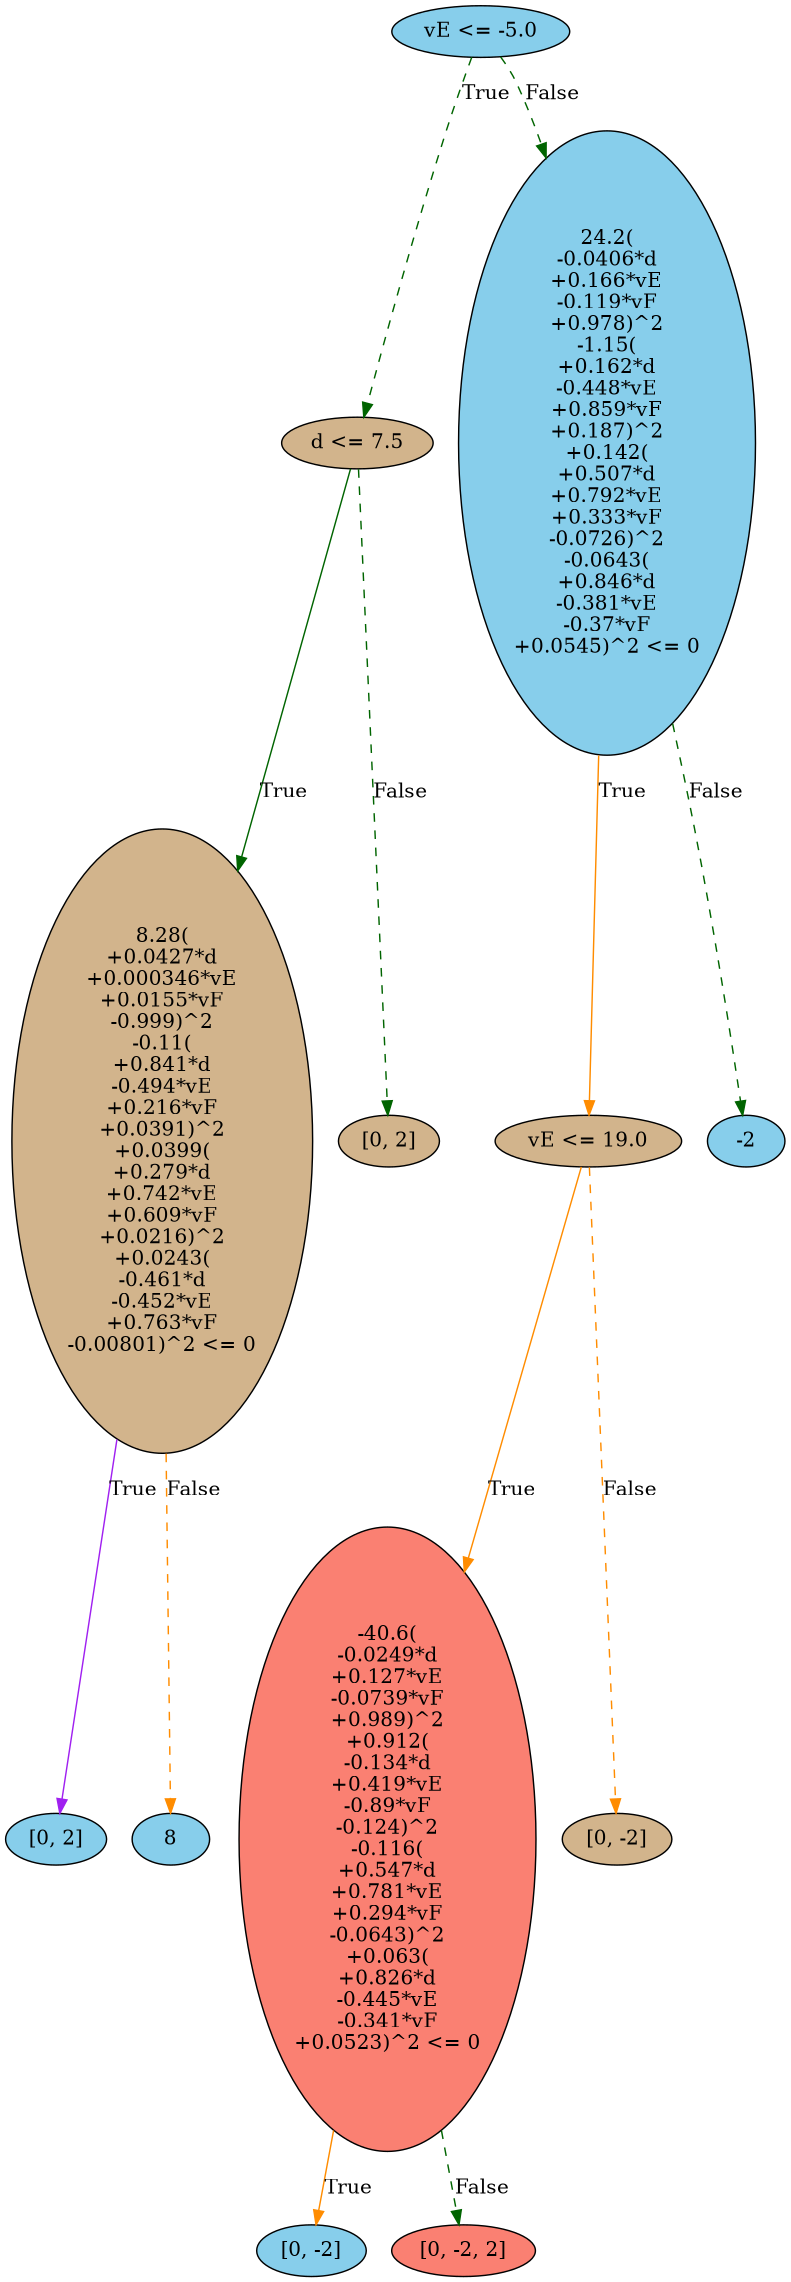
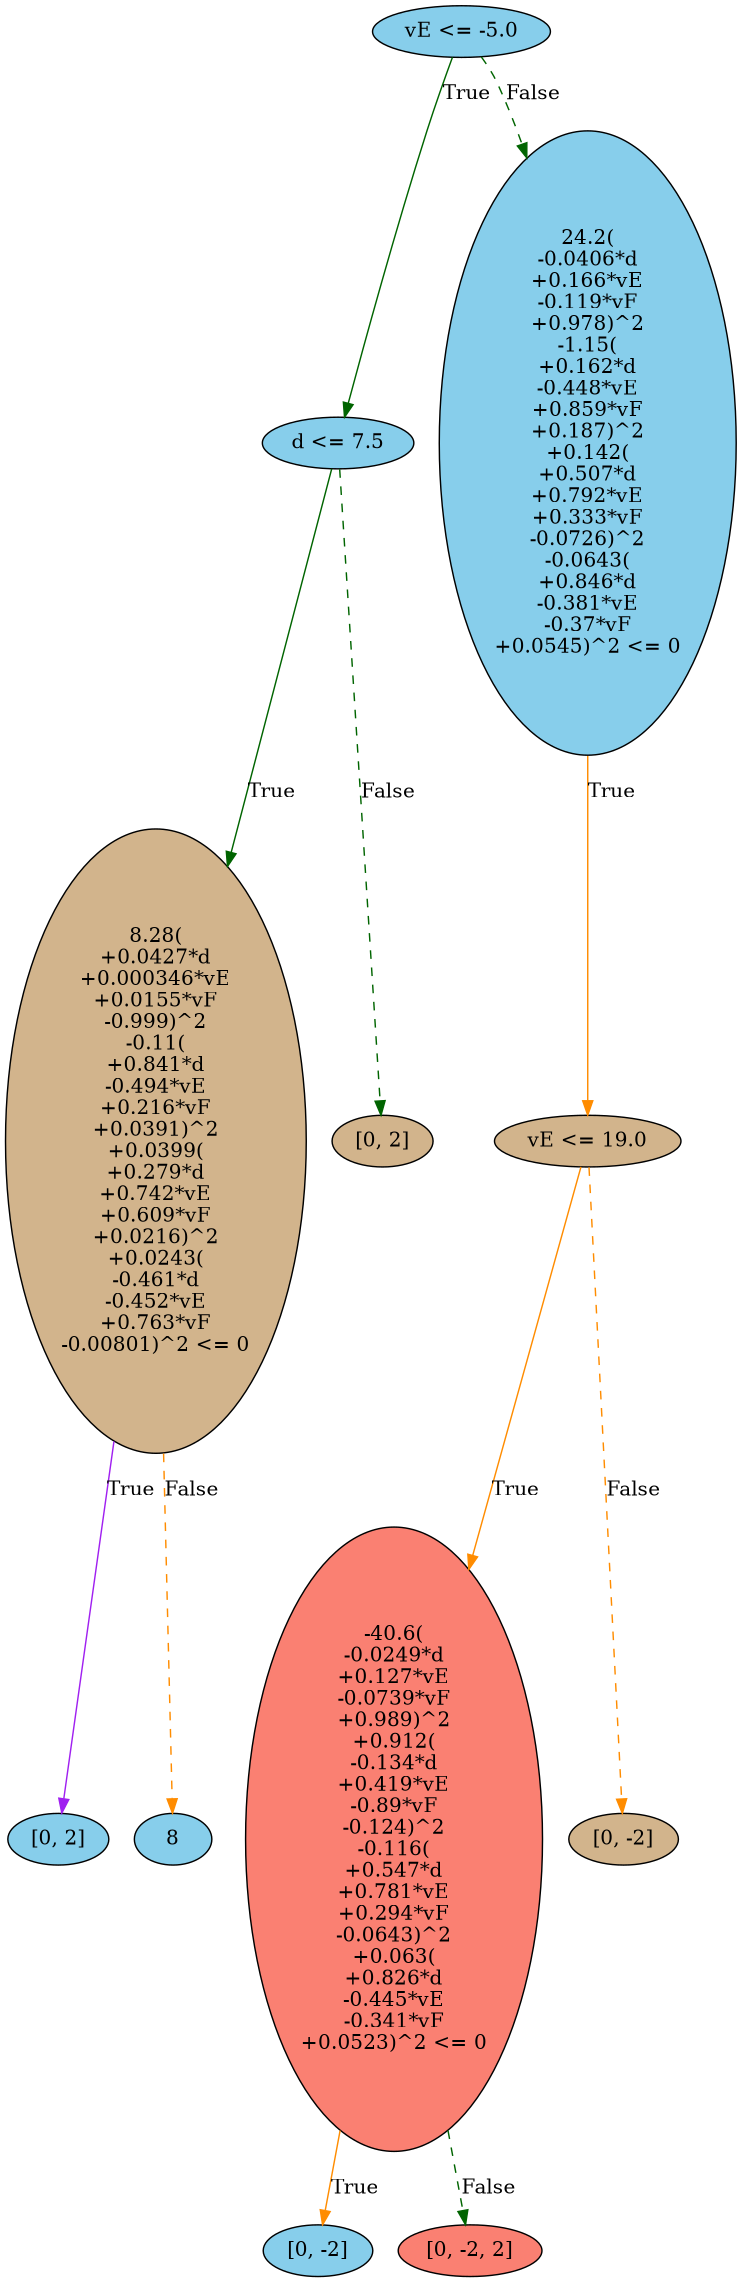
(416, 229) -> (397, 229)
(357, 443) -> (338, 443)
(746, 1141) -> none
